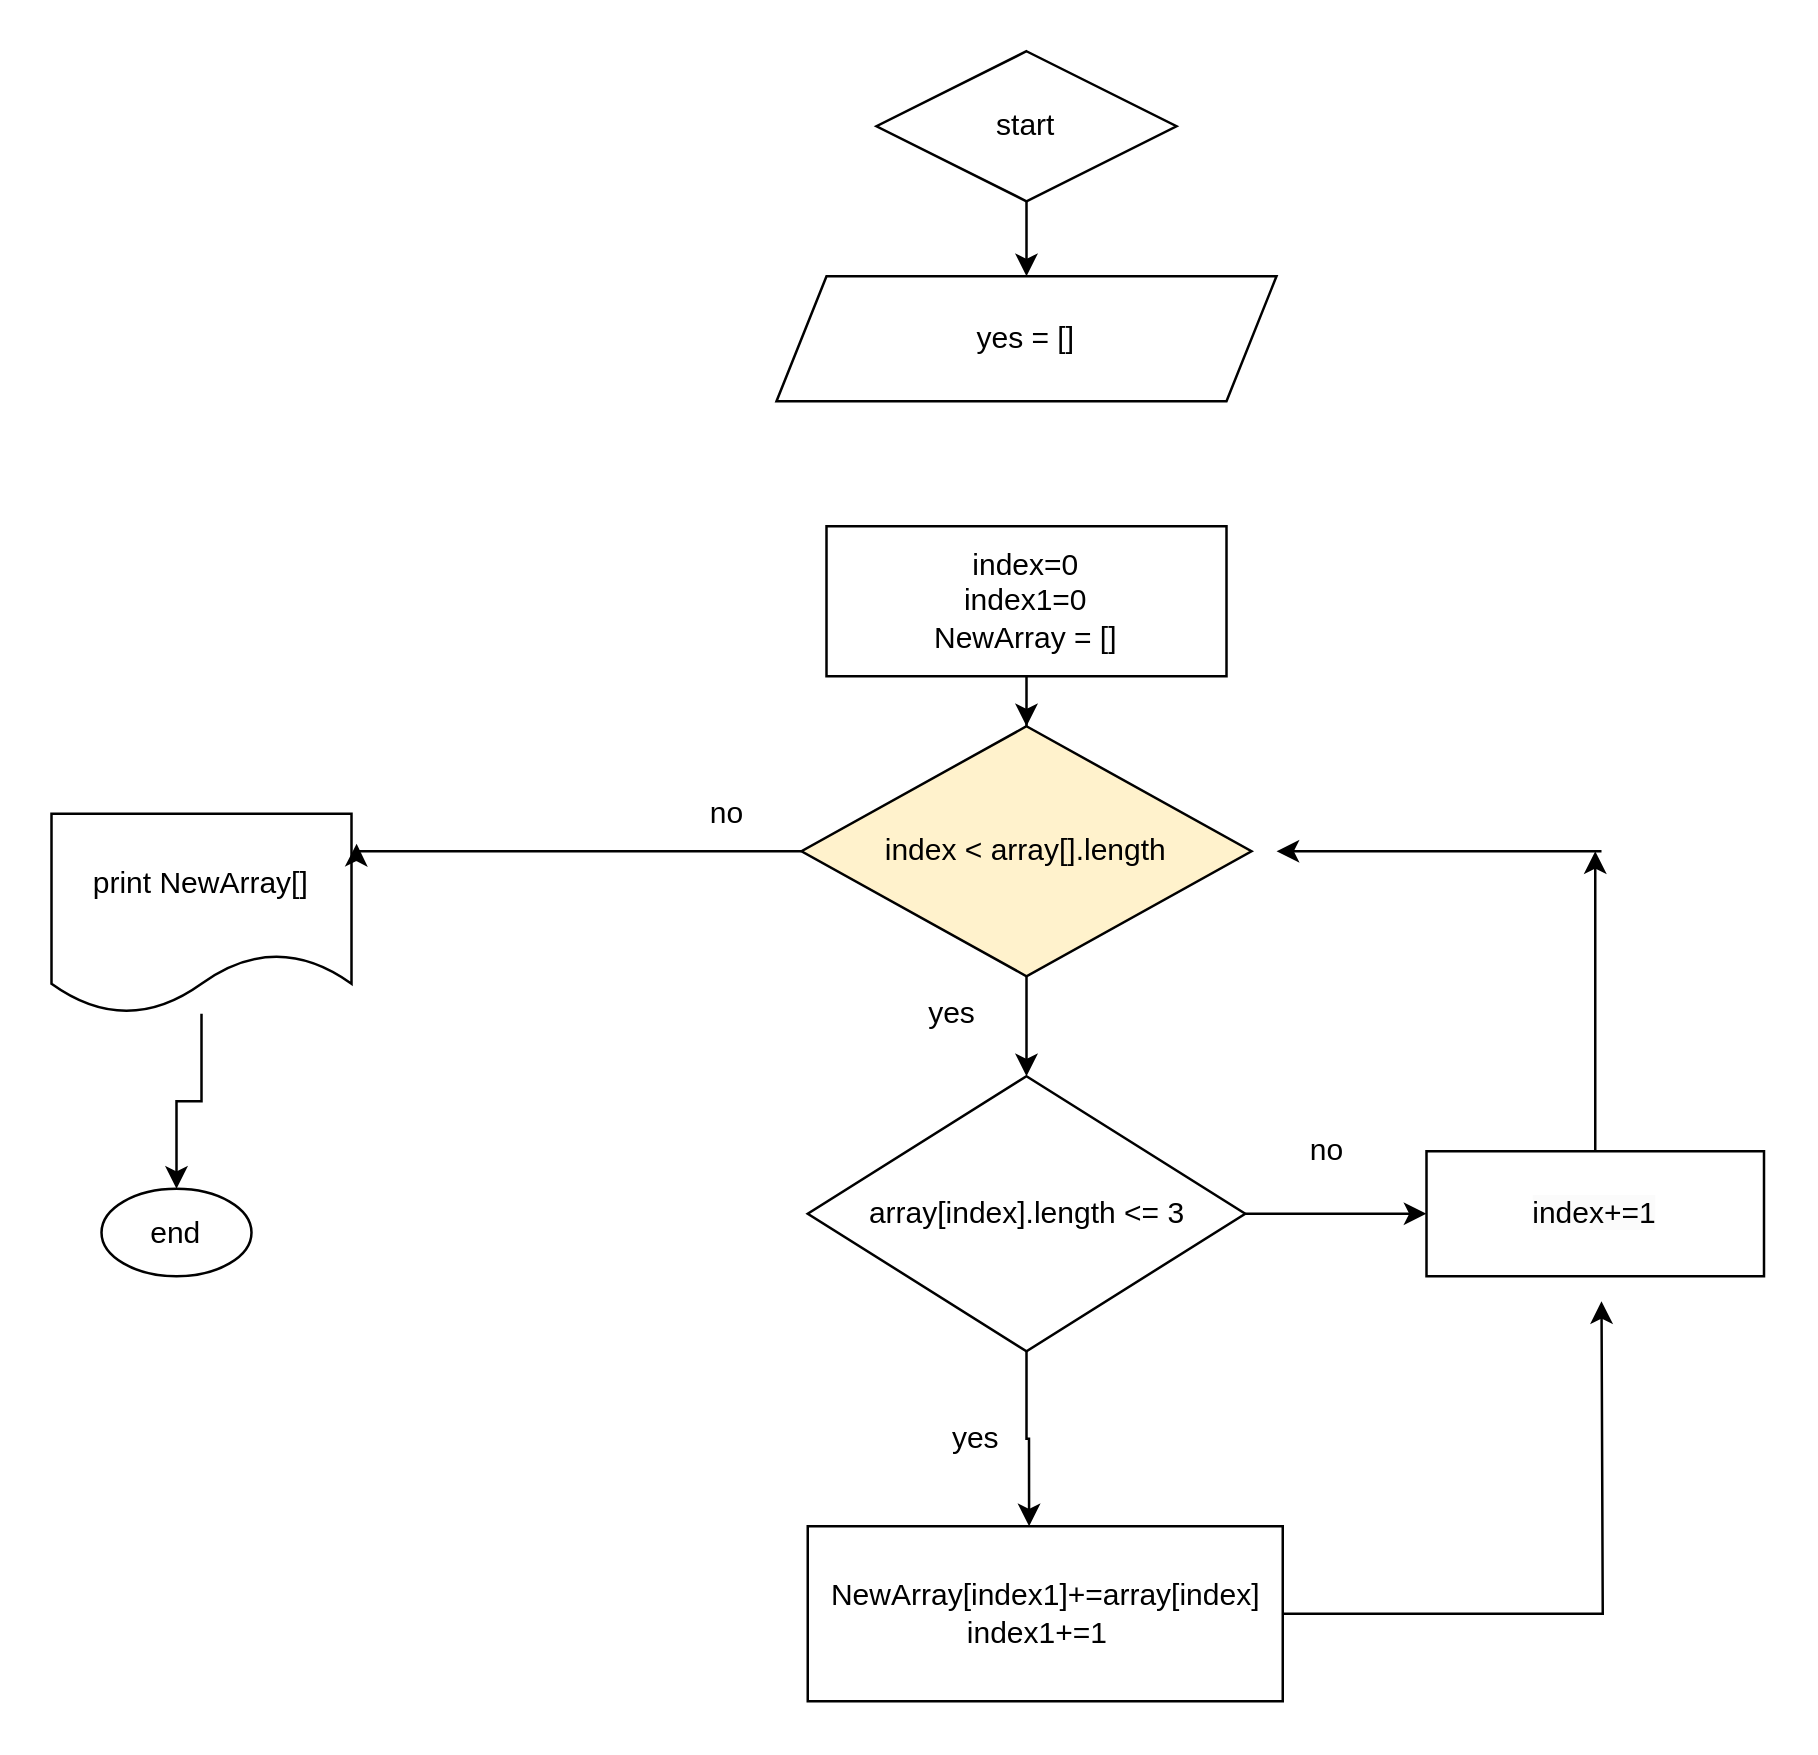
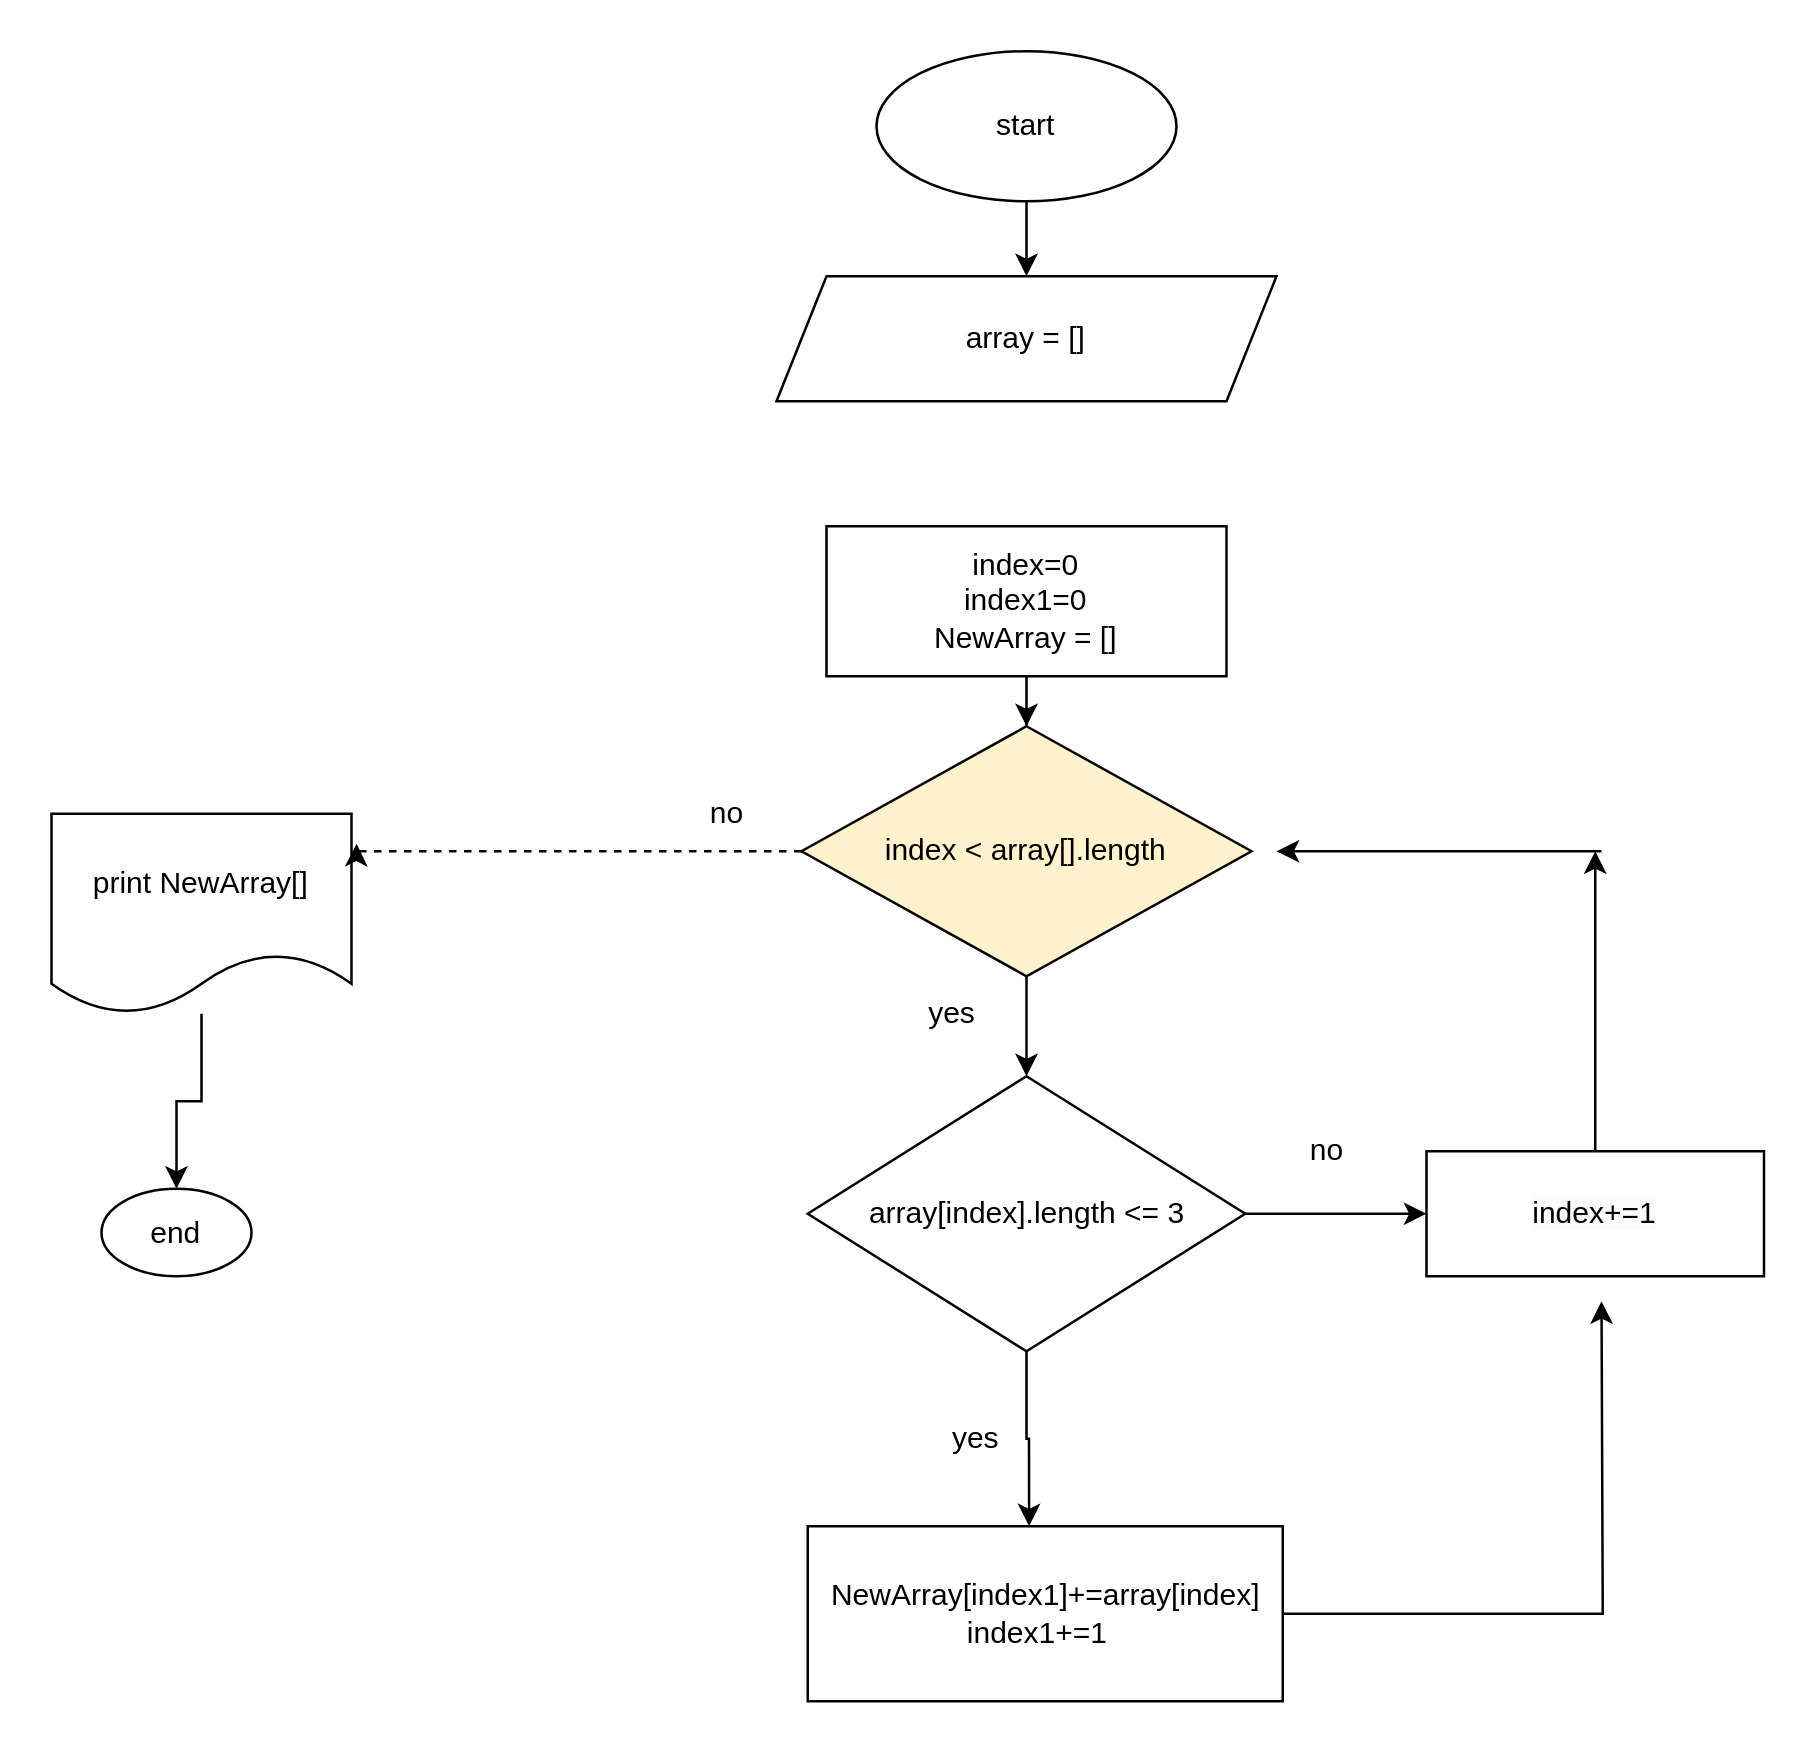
(1026, 126) -> (1026, 126)
(1026, 339) -> (1026, 339)
(580, 851) -> (580, 851)
